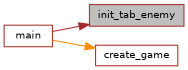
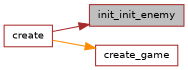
(137, 15) -> (137, 15)
(28, 36) -> (28, 36)
